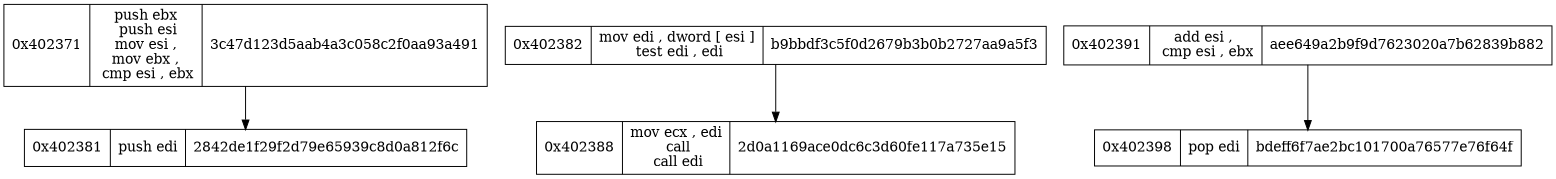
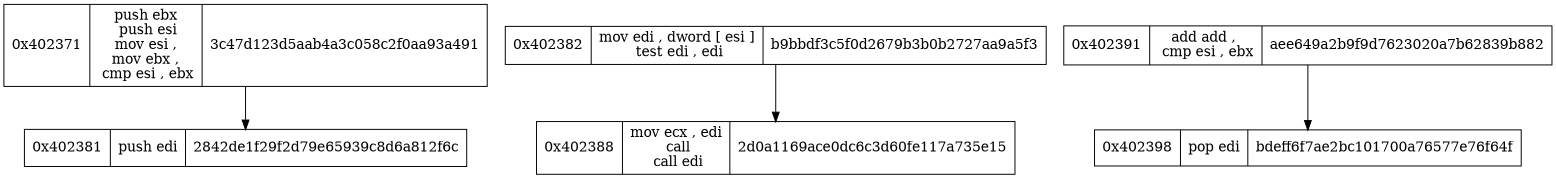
(1206, 38) -> (1206, 38)
(326, 147) -> (326, 147)
